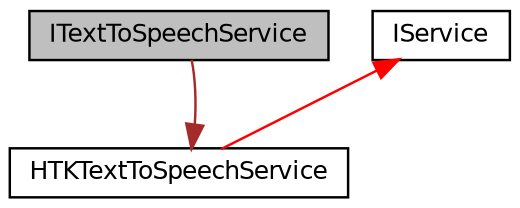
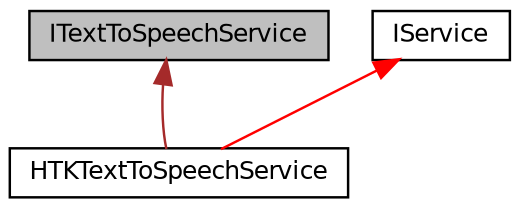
(195, 92) -> (163, 117)
